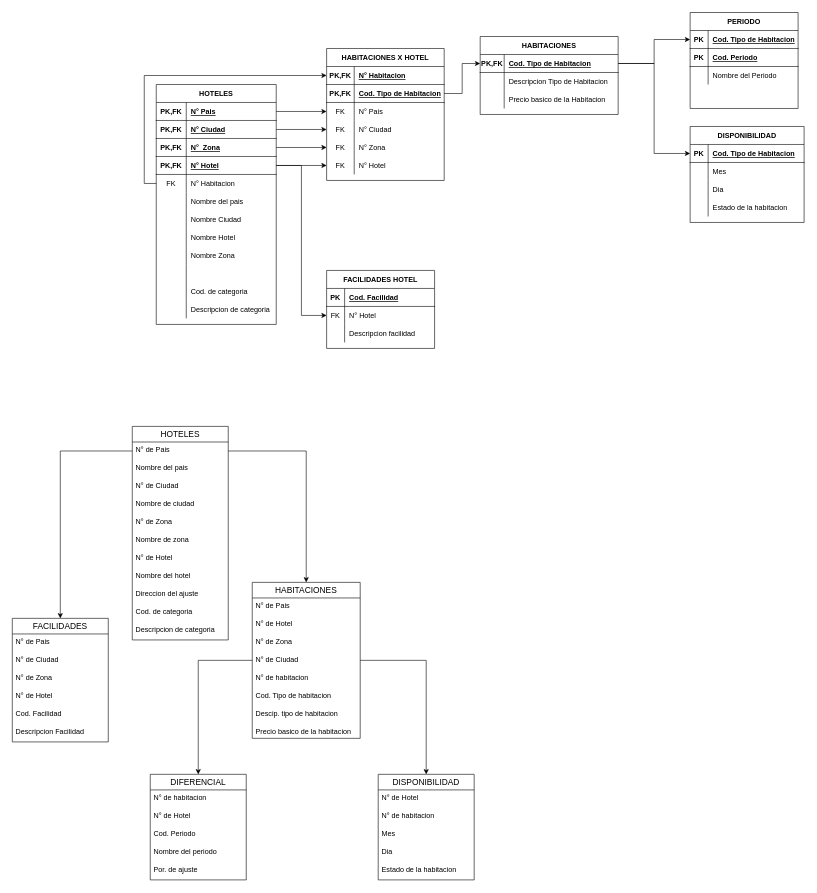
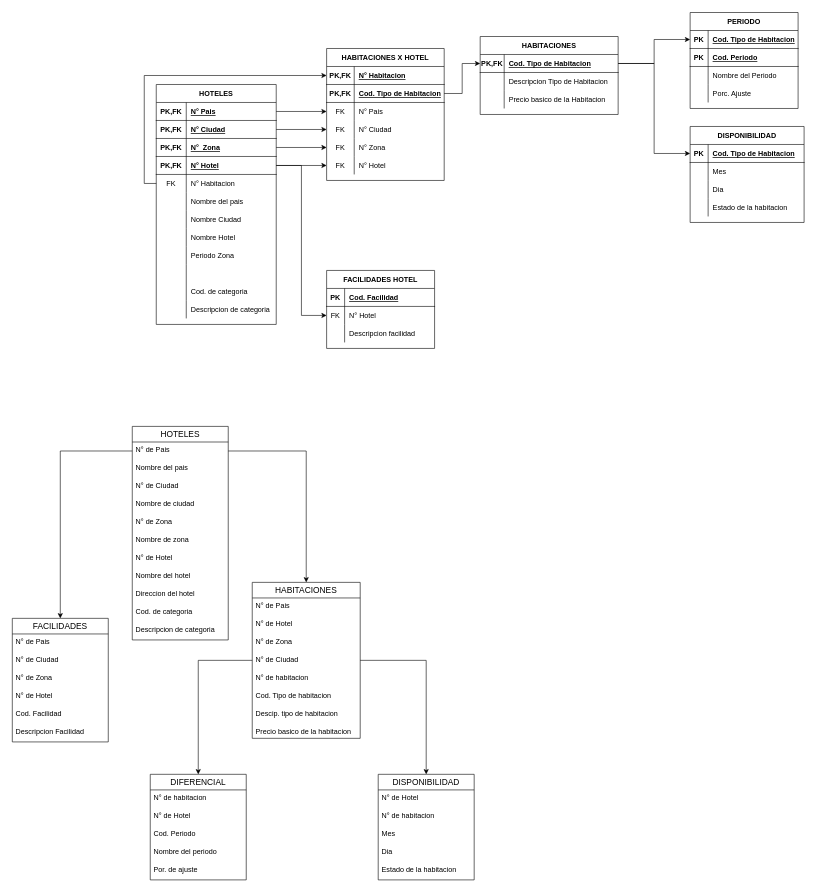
none -> (753, 93)
(212, 256) -> (213, 256)
(171, 594) -> (168, 594)
